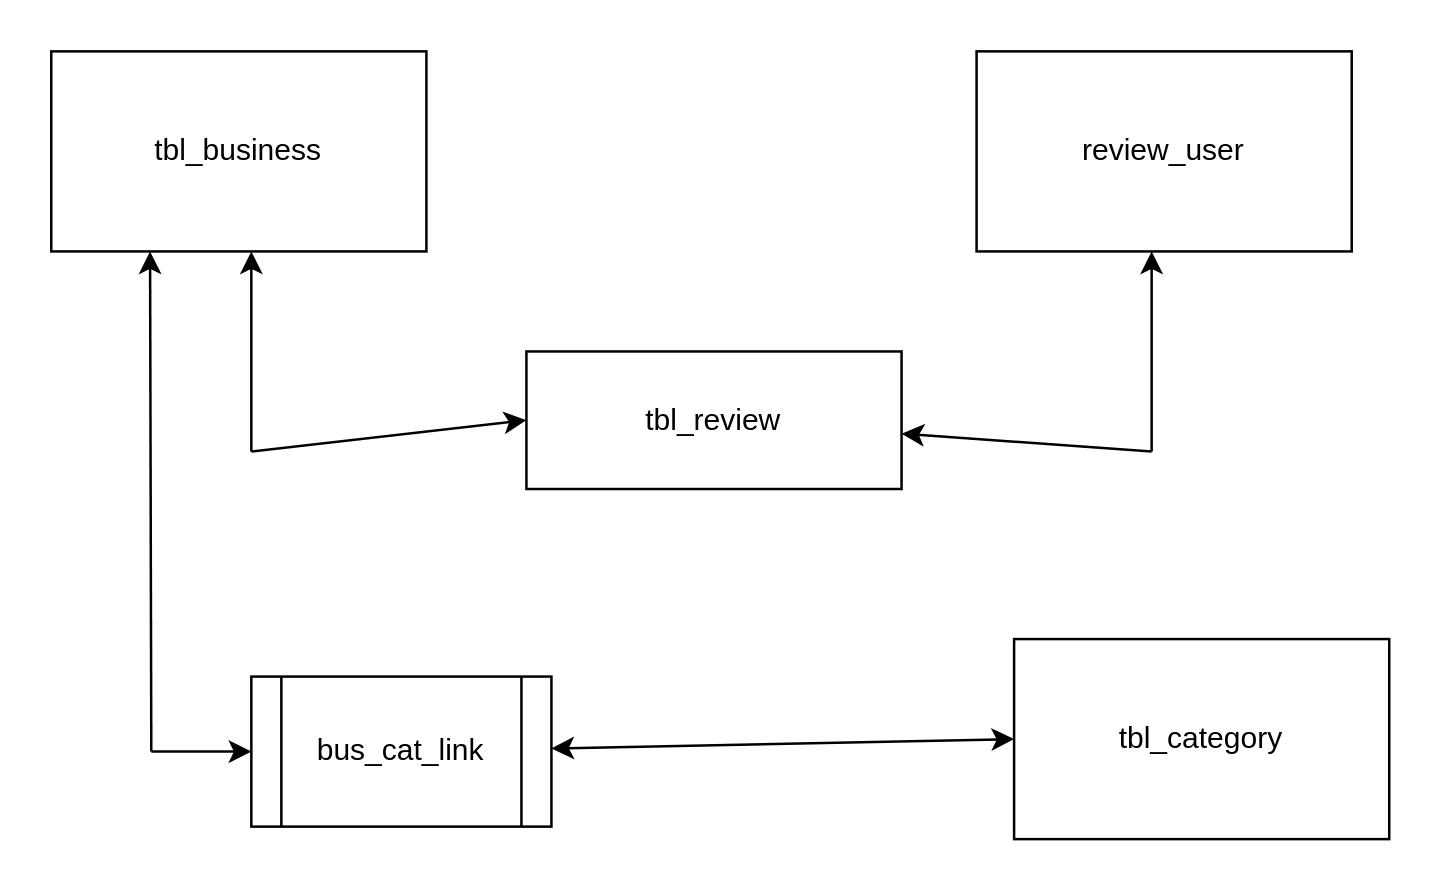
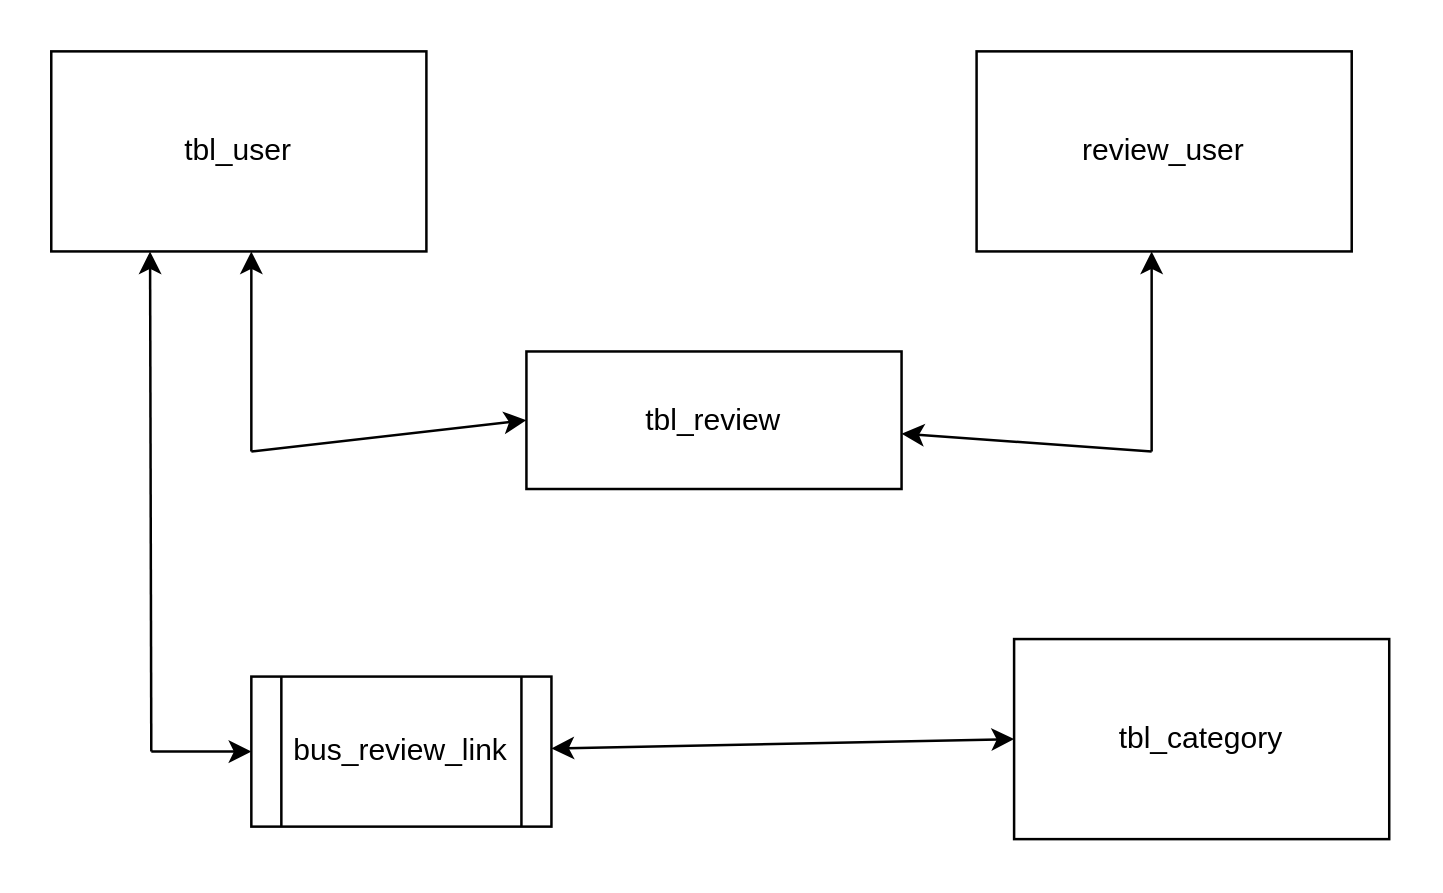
(239, 151) -> (239, 151)
(401, 751) -> (401, 751)
